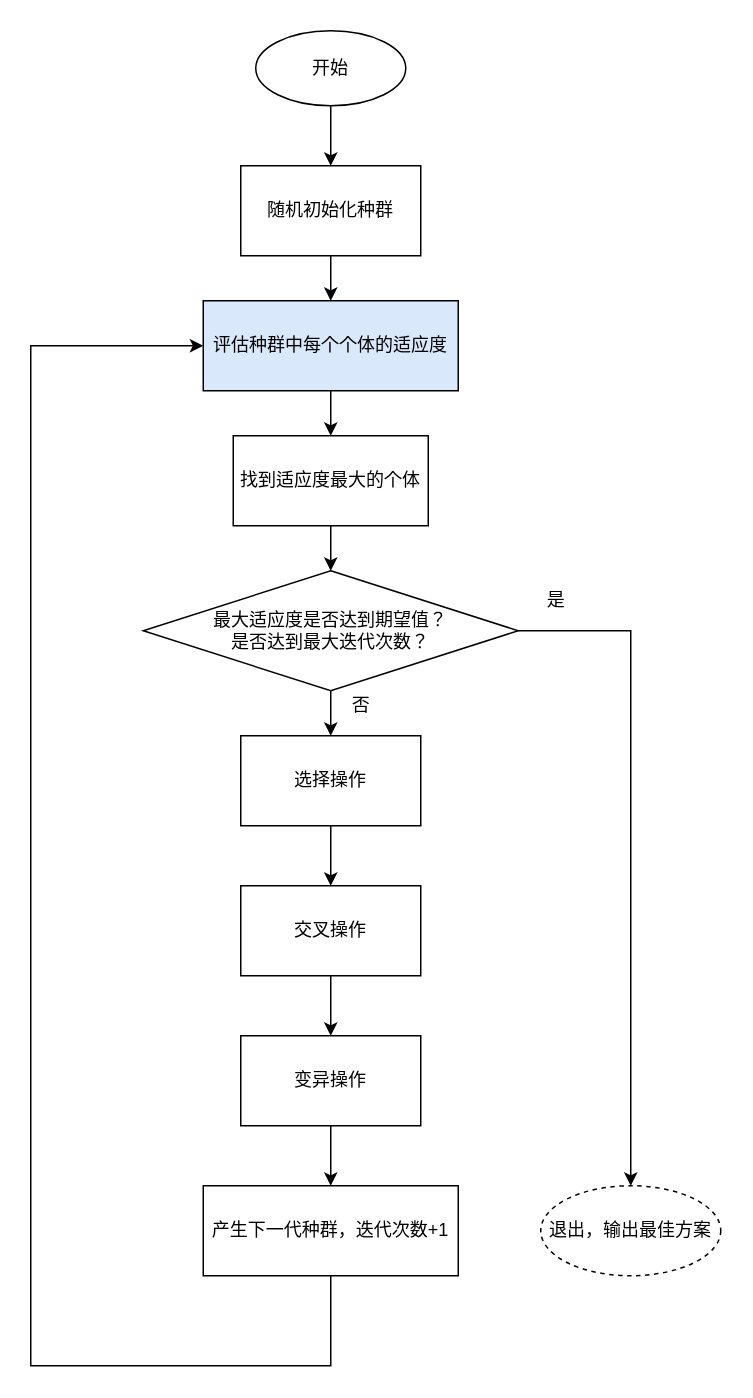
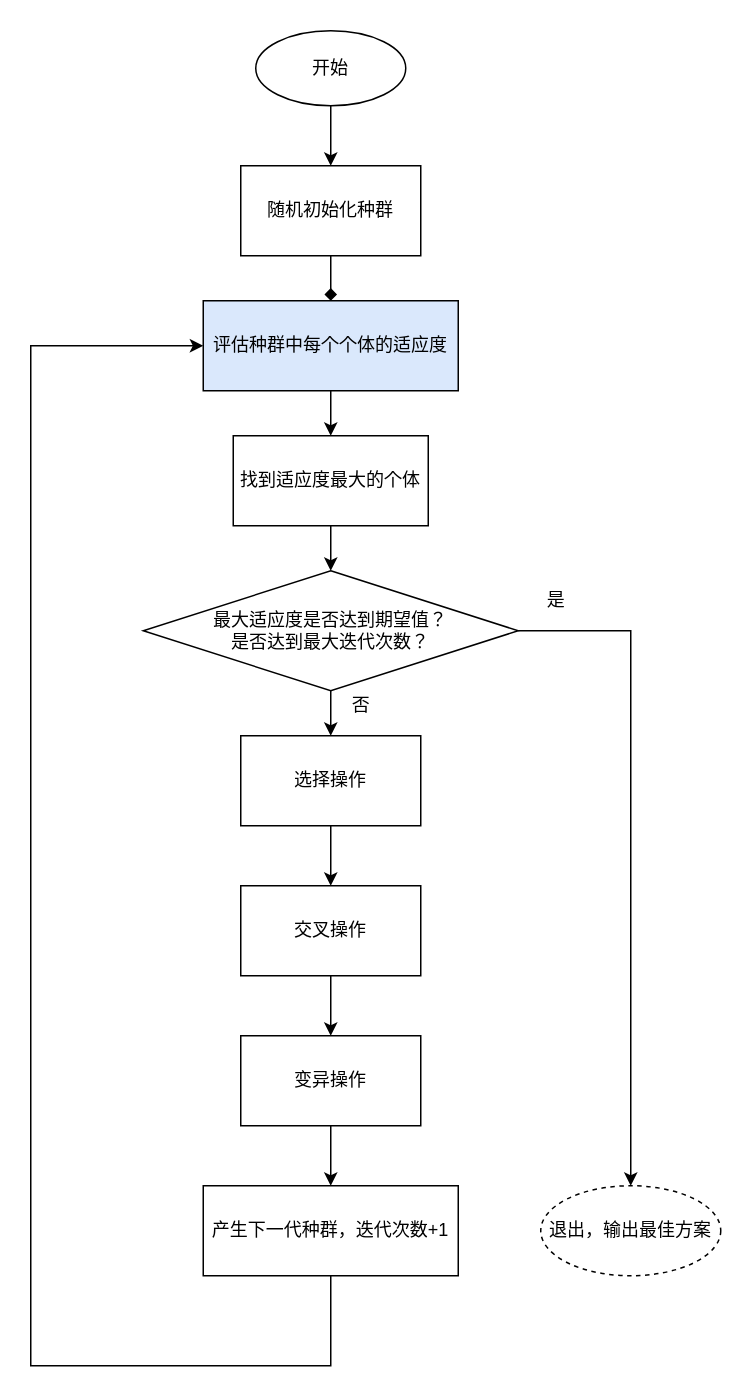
(331, 289) -> (331, 288)
